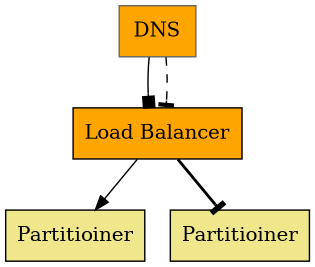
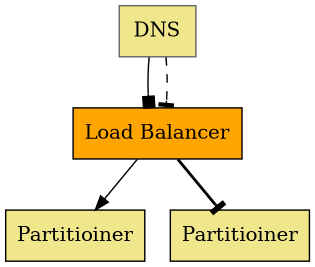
(158, 31) -> (158, 31)
